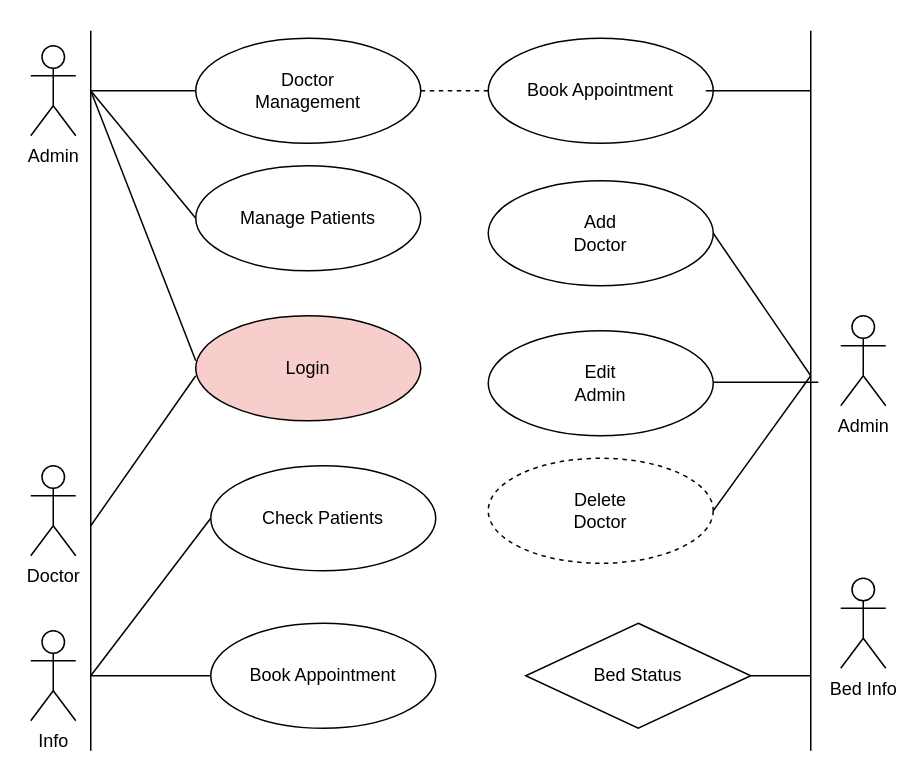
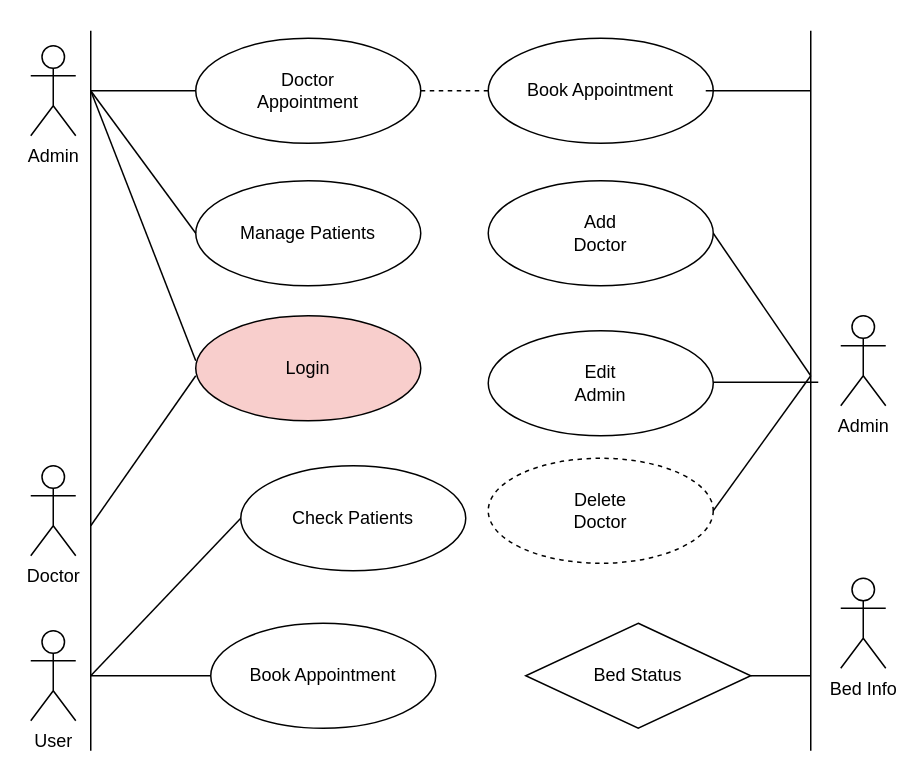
(308, 91) -> (308, 91)
(308, 218) -> (308, 233)
(323, 518) -> (353, 518)
(54, 742) -> (54, 742)
